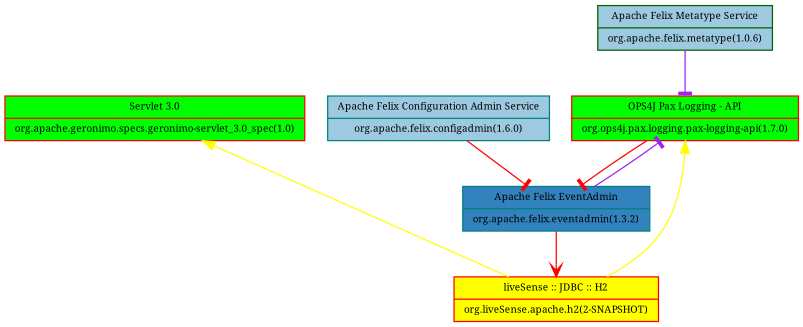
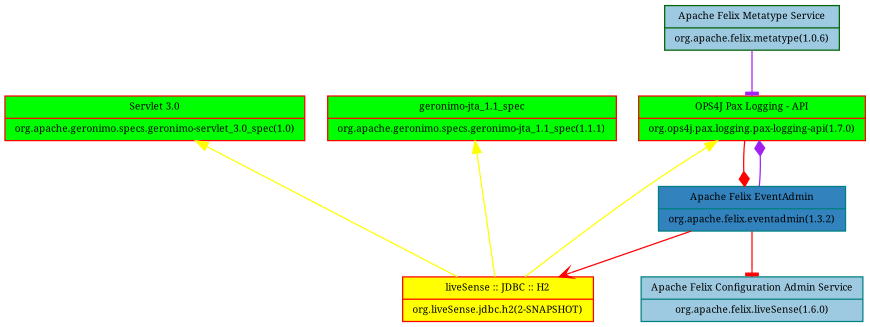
none -> (472, 118)
(439, 129) -> (752, 310)
(616, 161) -> (744, 156)
(495, 162) -> (752, 251)
(626, 166) -> (760, 171)
(556, 310) -> (498, 310)
